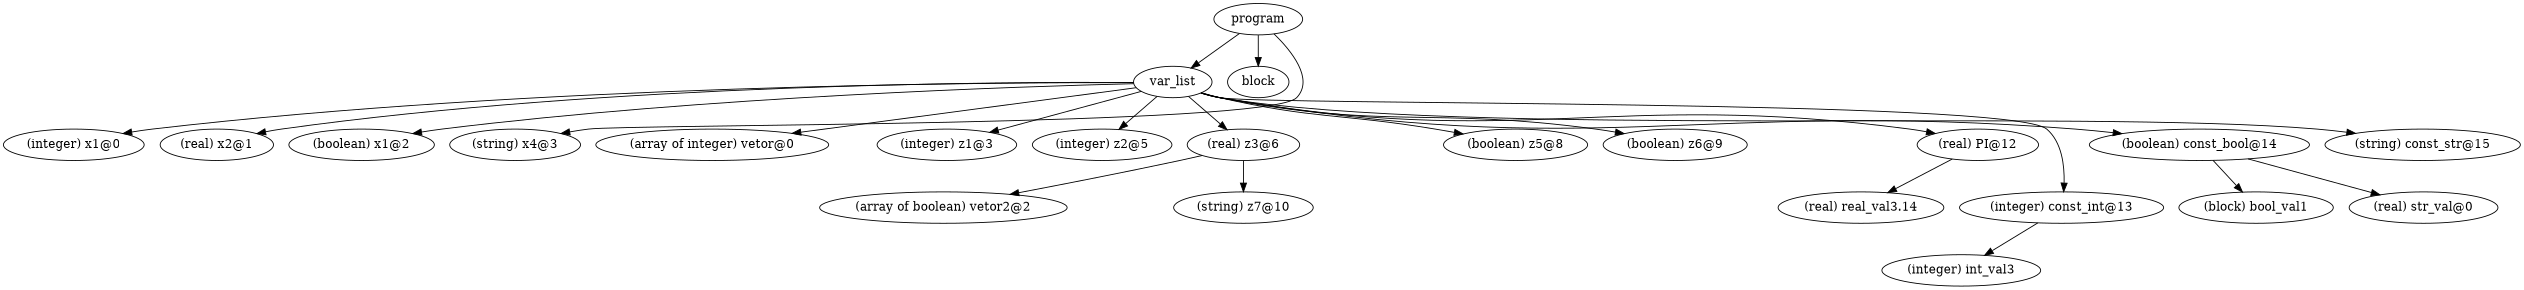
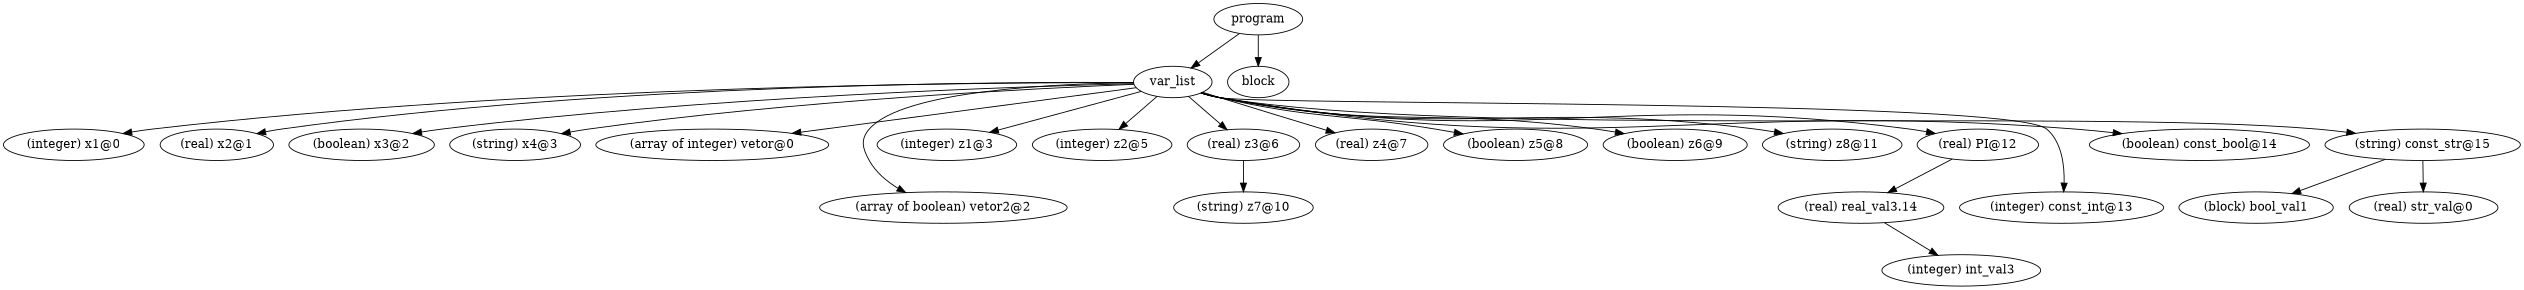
(971, 122) -> (852, 101)
(362, 145) -> (362, 145)
none -> (1372, 145)
none -> (1832, 145)
(2225, 173) -> (2343, 175)
(1111, 175) -> (927, 102)
(2310, 176) -> (2423, 172)
(2015, 237) -> (1907, 237)
